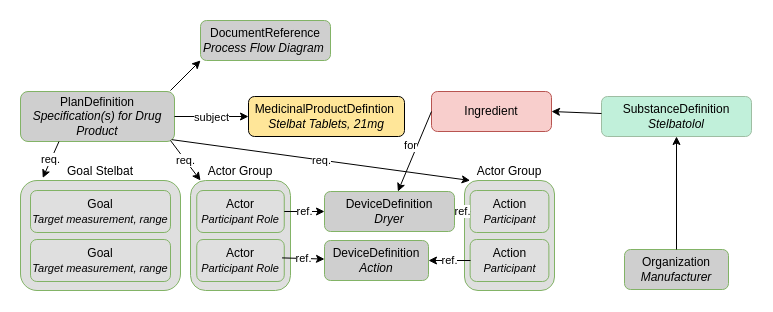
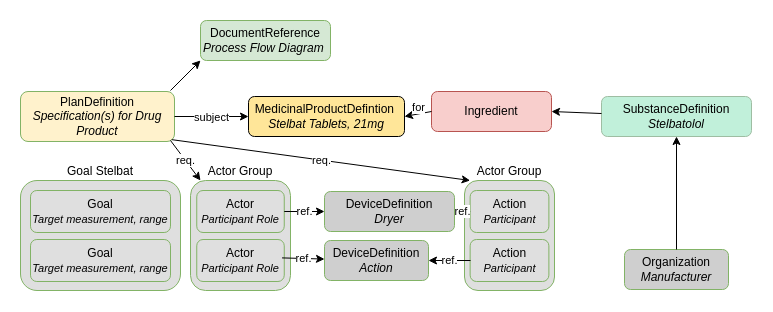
(266, 41) -> (266, 41)
(98, 117) -> (98, 117)
(416, 149) -> (423, 113)
(52, 156) -> none
